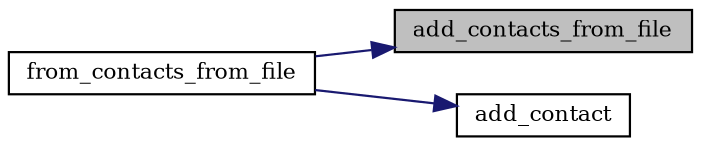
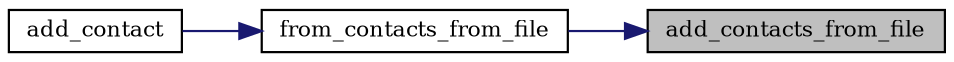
(375, 97) -> (211, 31)
